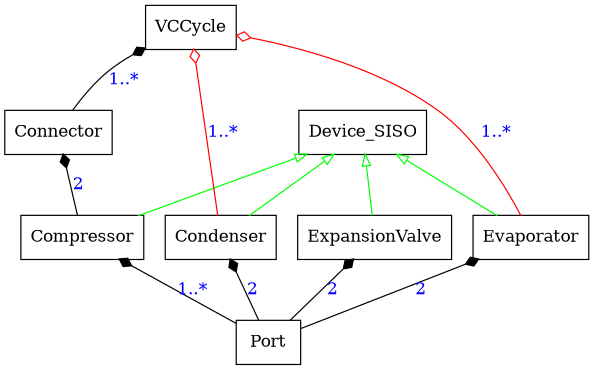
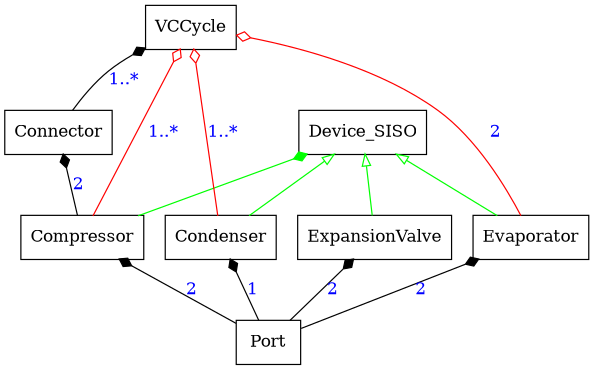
(496, 132) -> (496, 132)
none -> (133, 139)
(221, 186) -> (221, 186)
(192, 290) -> (192, 290)
(253, 290) -> (253, 290)
